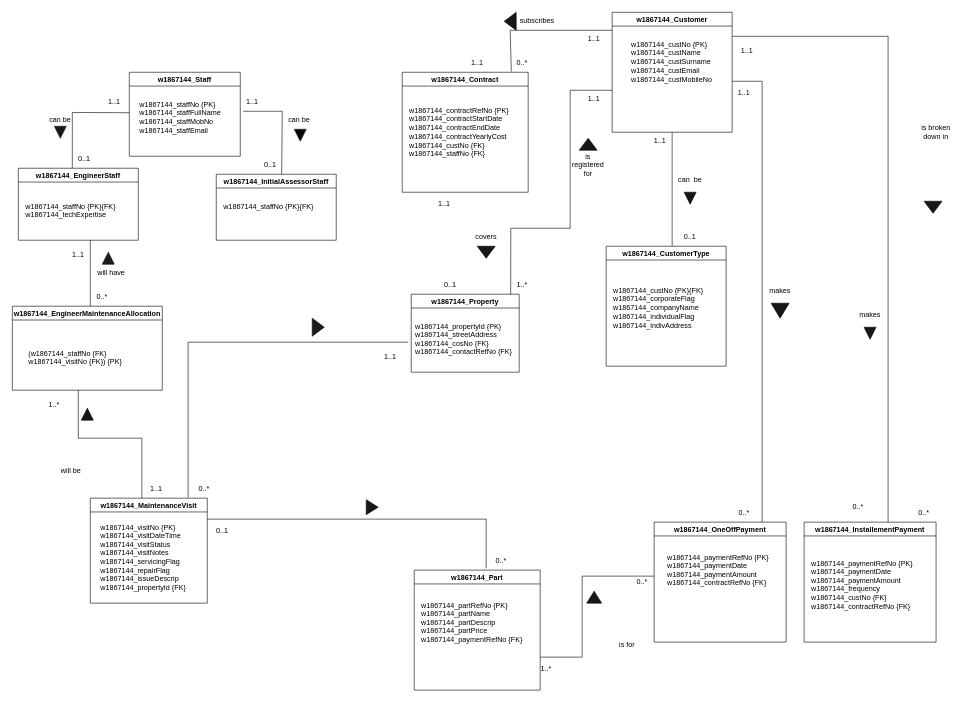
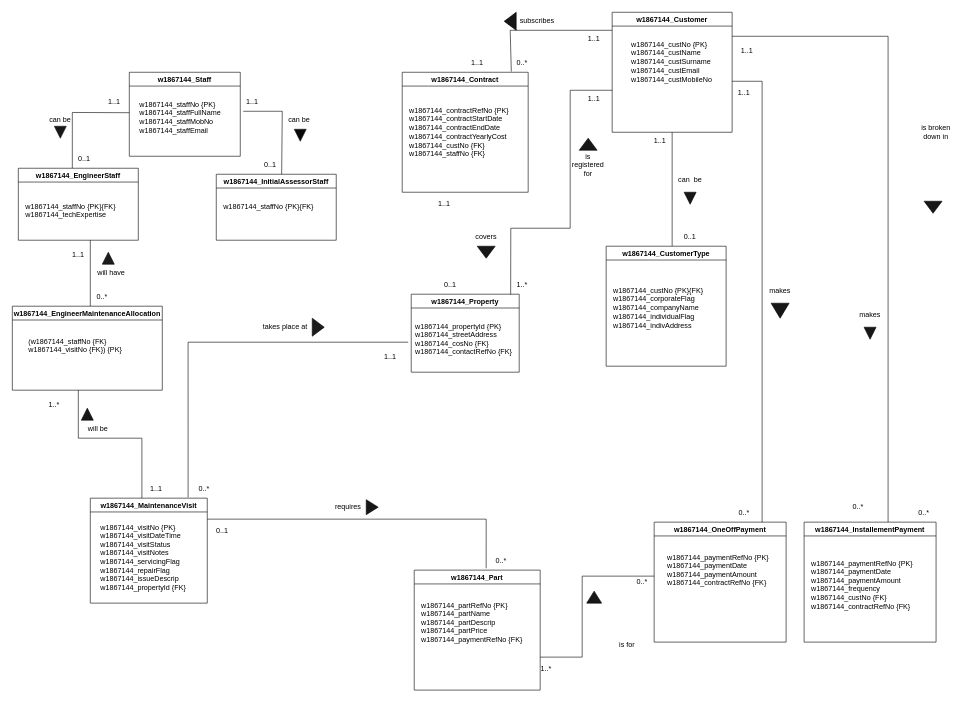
none -> (285, 327)
(84, 360) -> (84, 348)
(71, 471) -> (98, 429)
none -> (348, 507)
